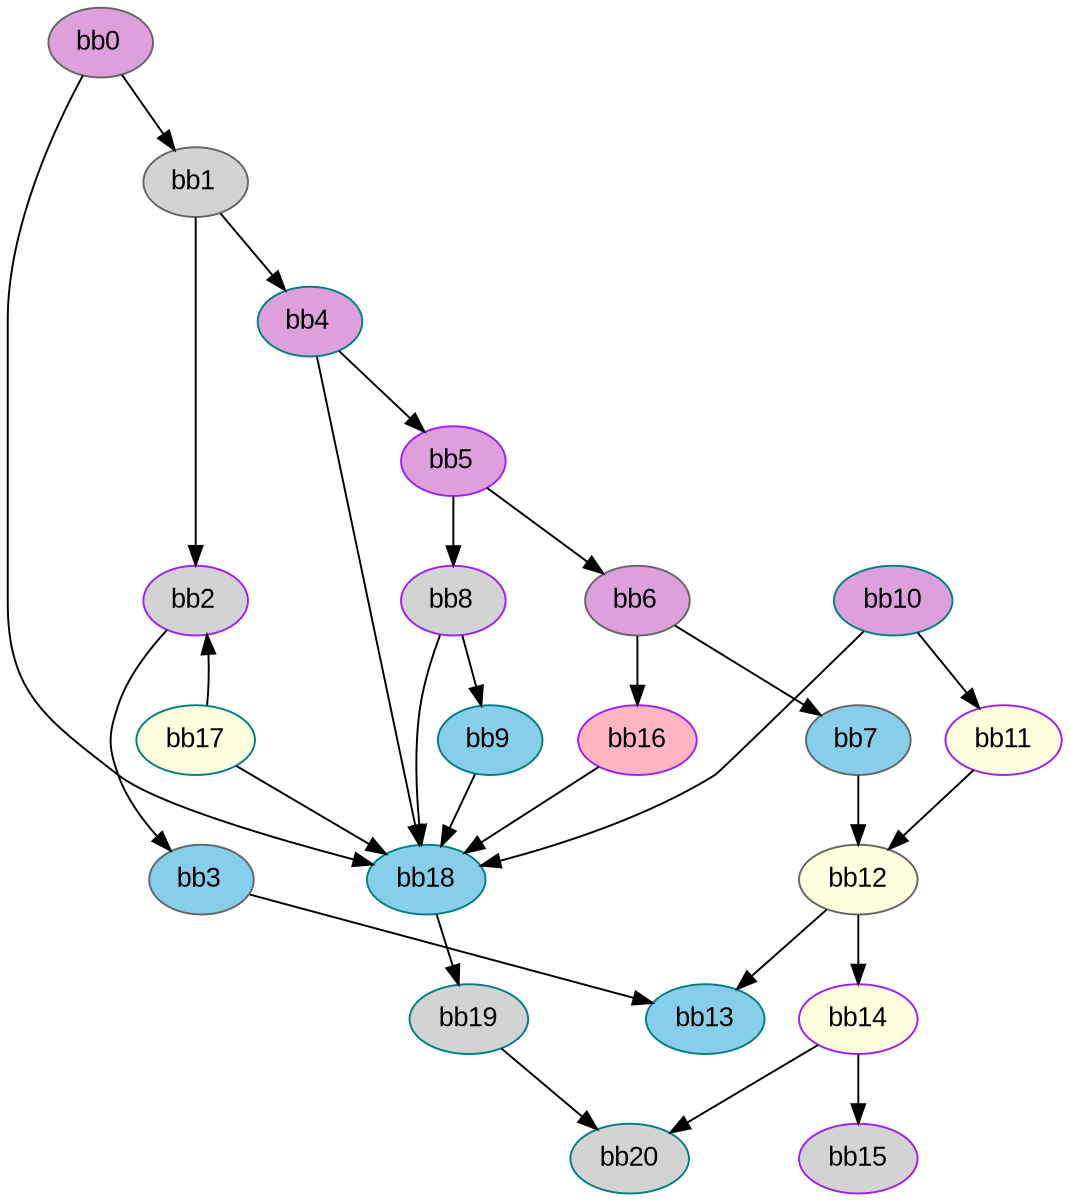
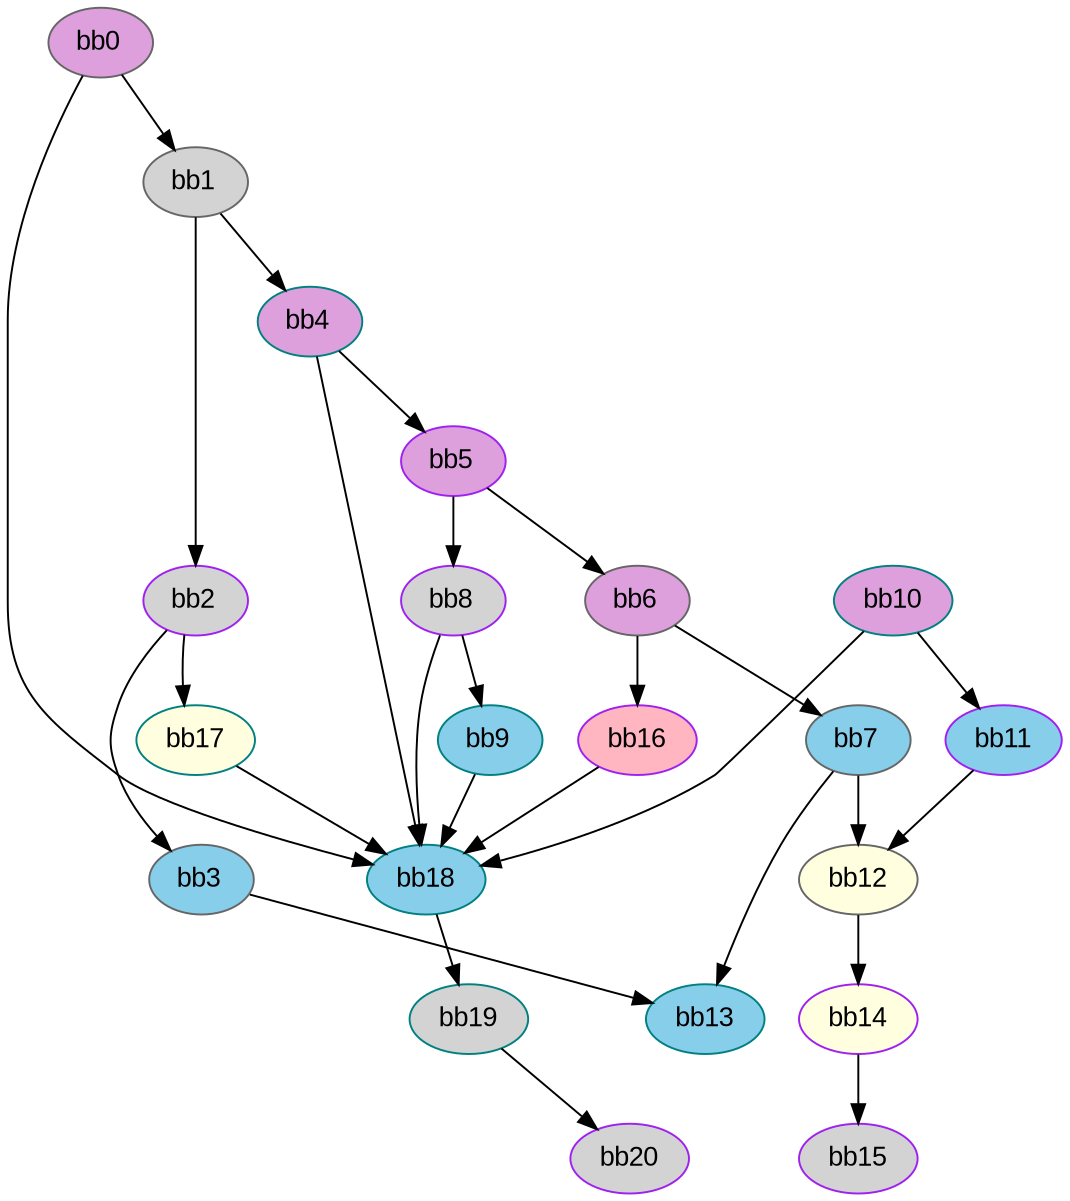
(209, 680) -> (183, 660)
(1004, 740) -> (1004, 740)
(789, 943) -> (770, 864)
(753, 1084) -> none
(630, 1159) -> (630, 1159)
